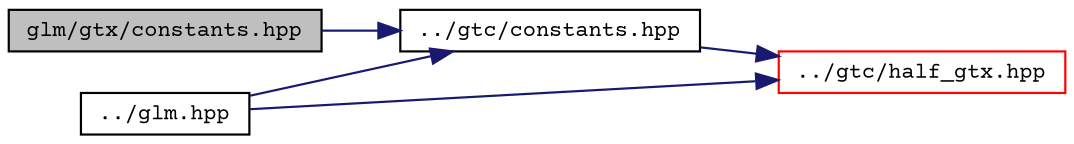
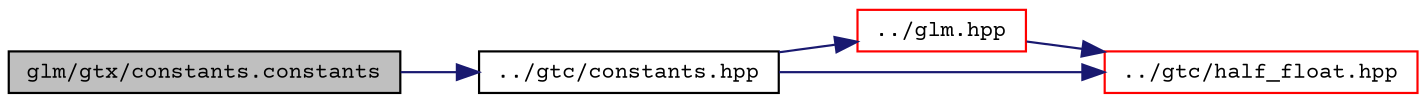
(165, 31) -> (205, 72)
(922, 72) -> (1261, 72)
(340, 76) -> (807, 48)
(165, 114) -> (942, 31)
